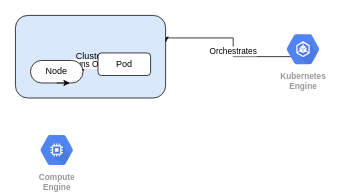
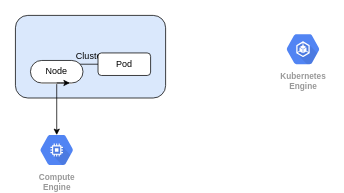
(273, 57) -> none
(90, 64) -> (57, 107)
